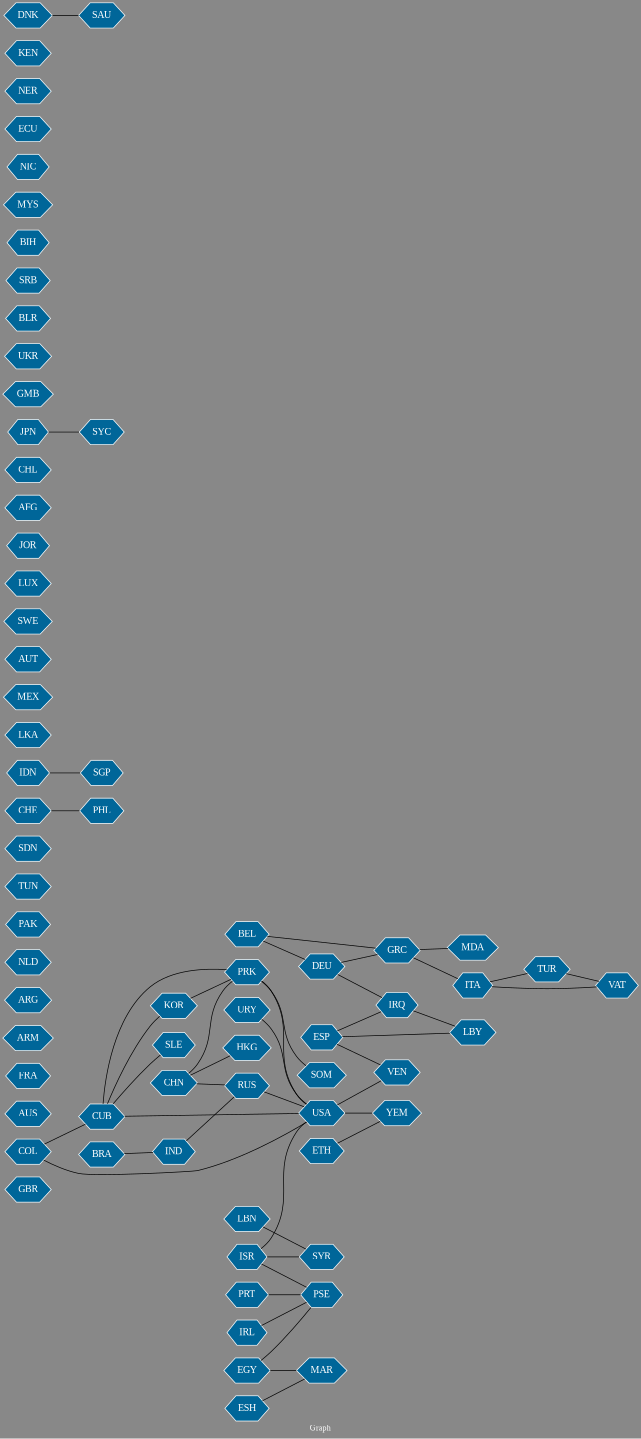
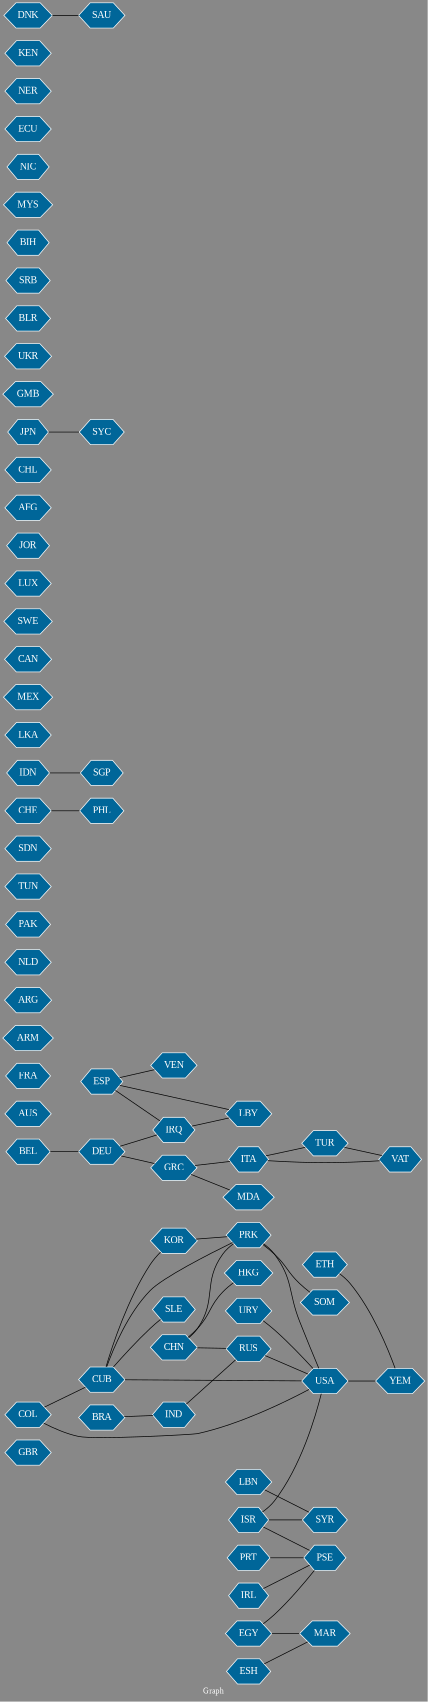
none -> (28, 659)
(28, 659) -> none
(322, 942) -> none
(359, 1093) -> none
